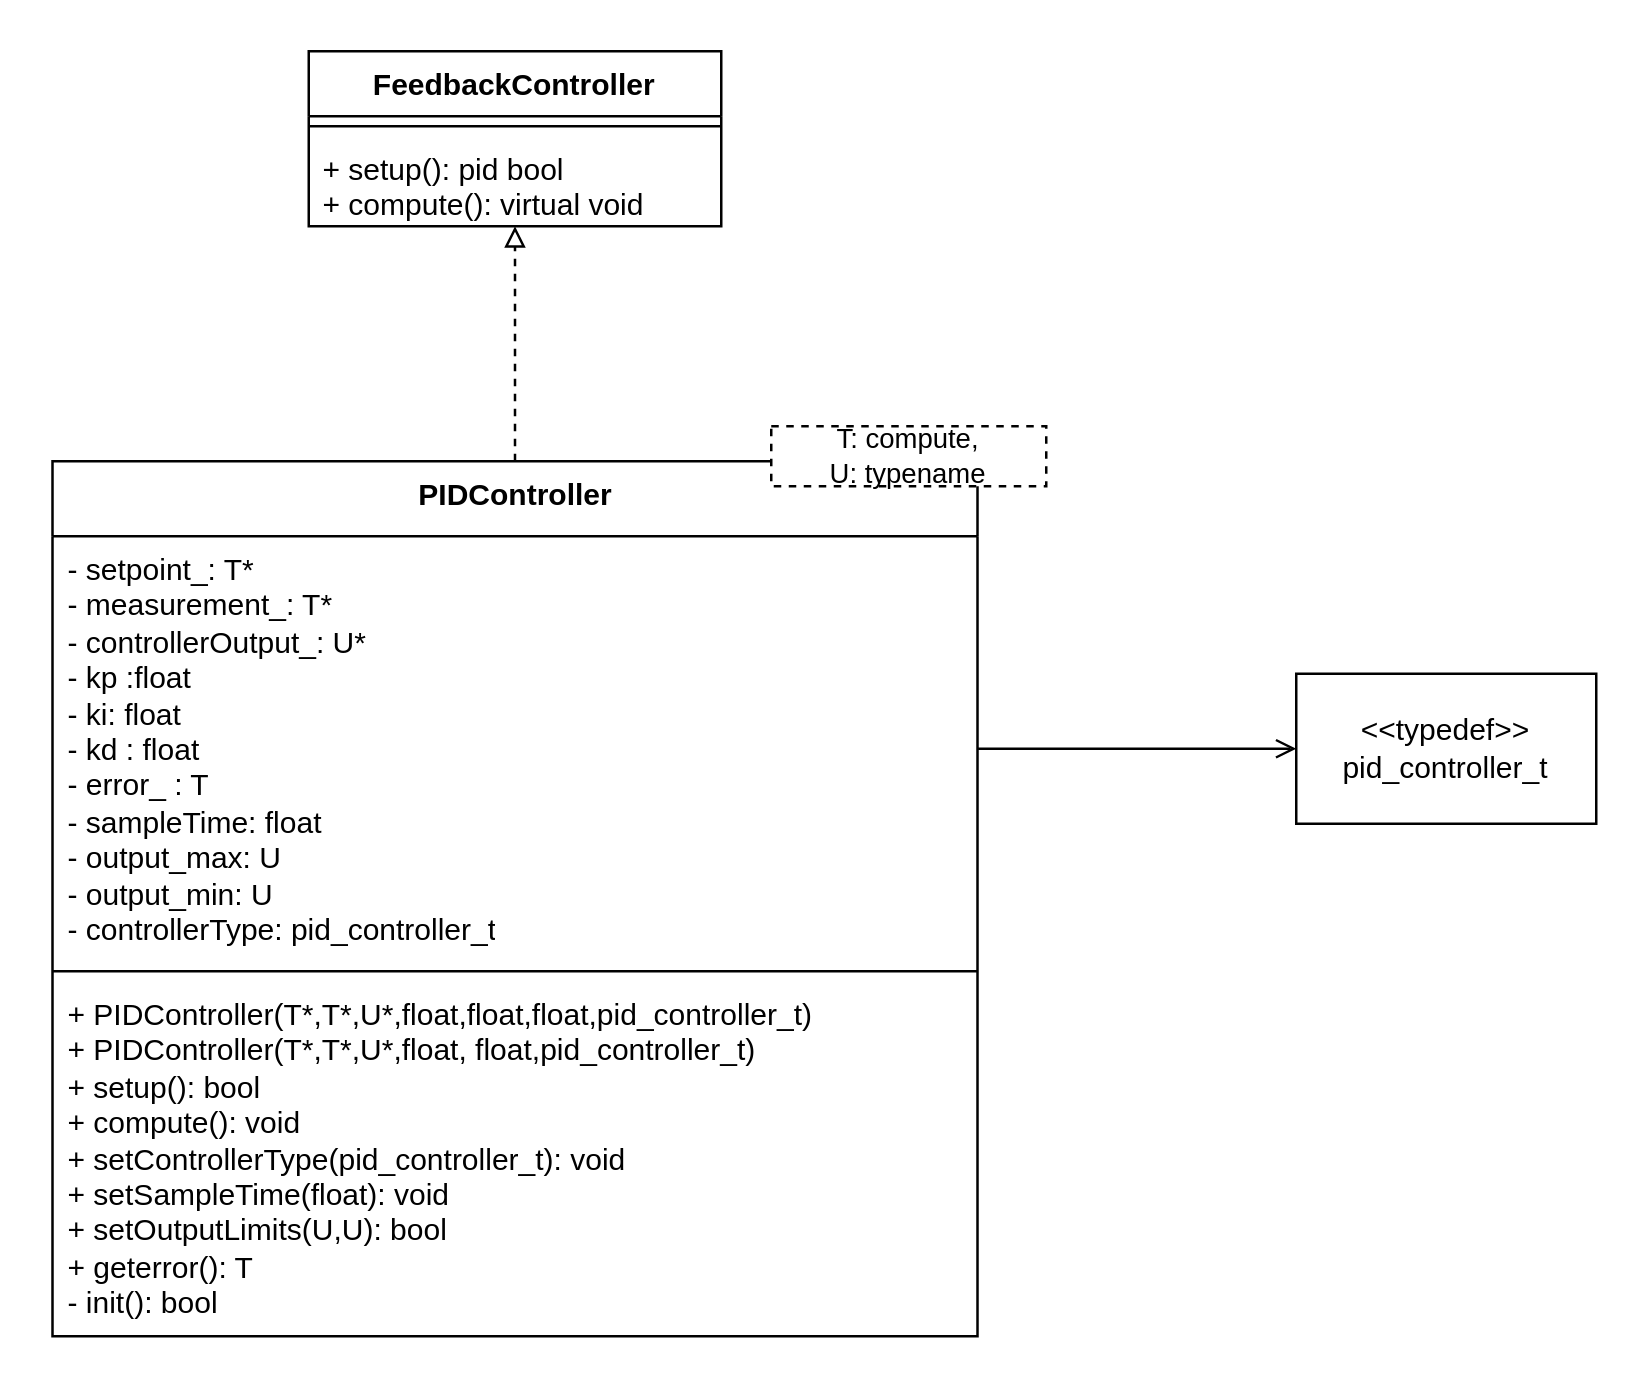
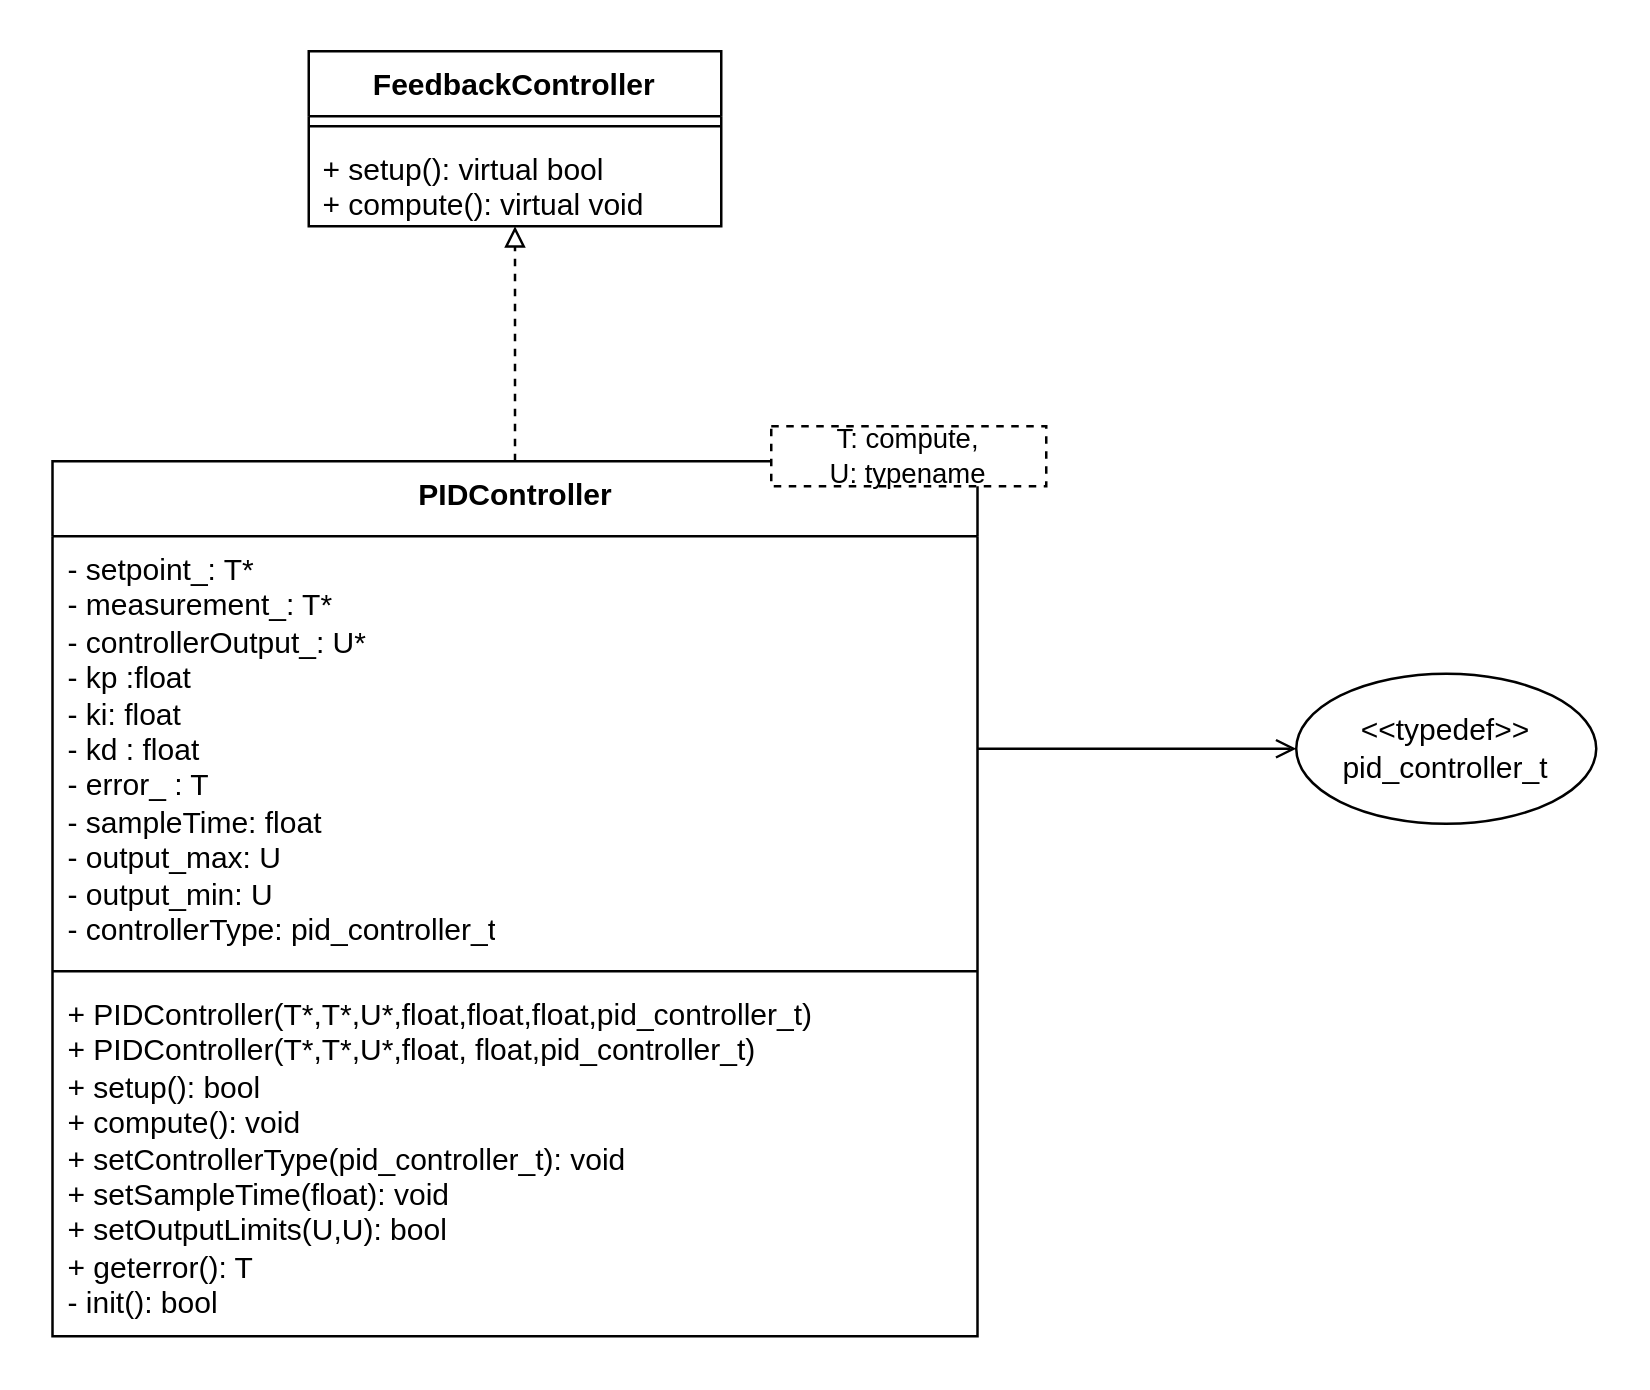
(506, 190) -> (506, 190)
(1446, 749) -> (1446, 749)
